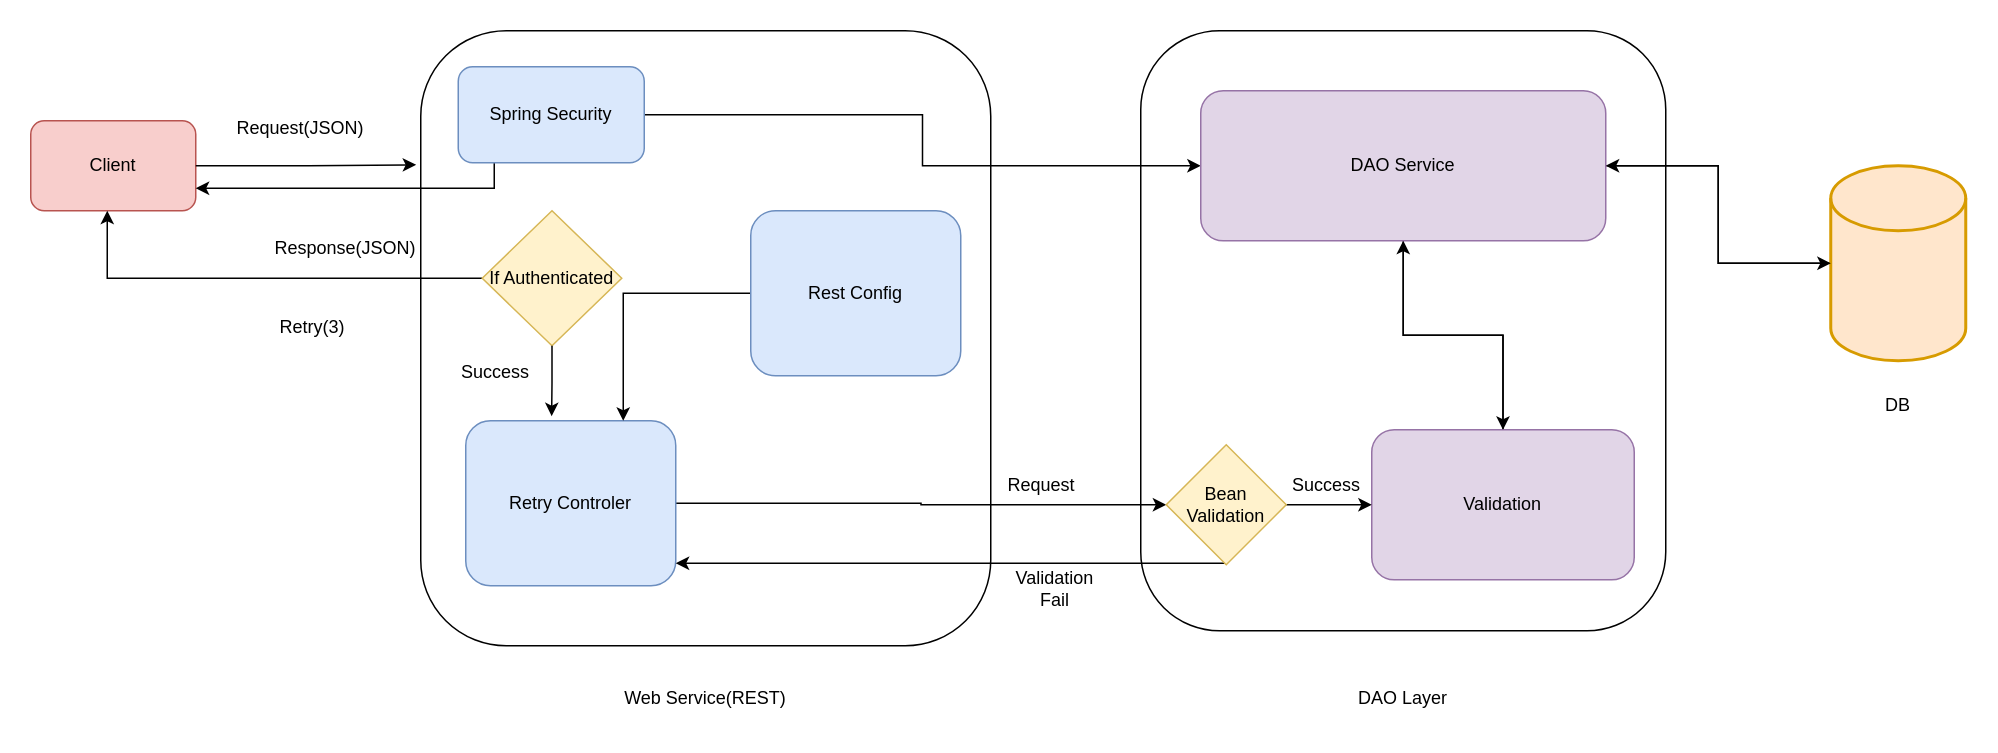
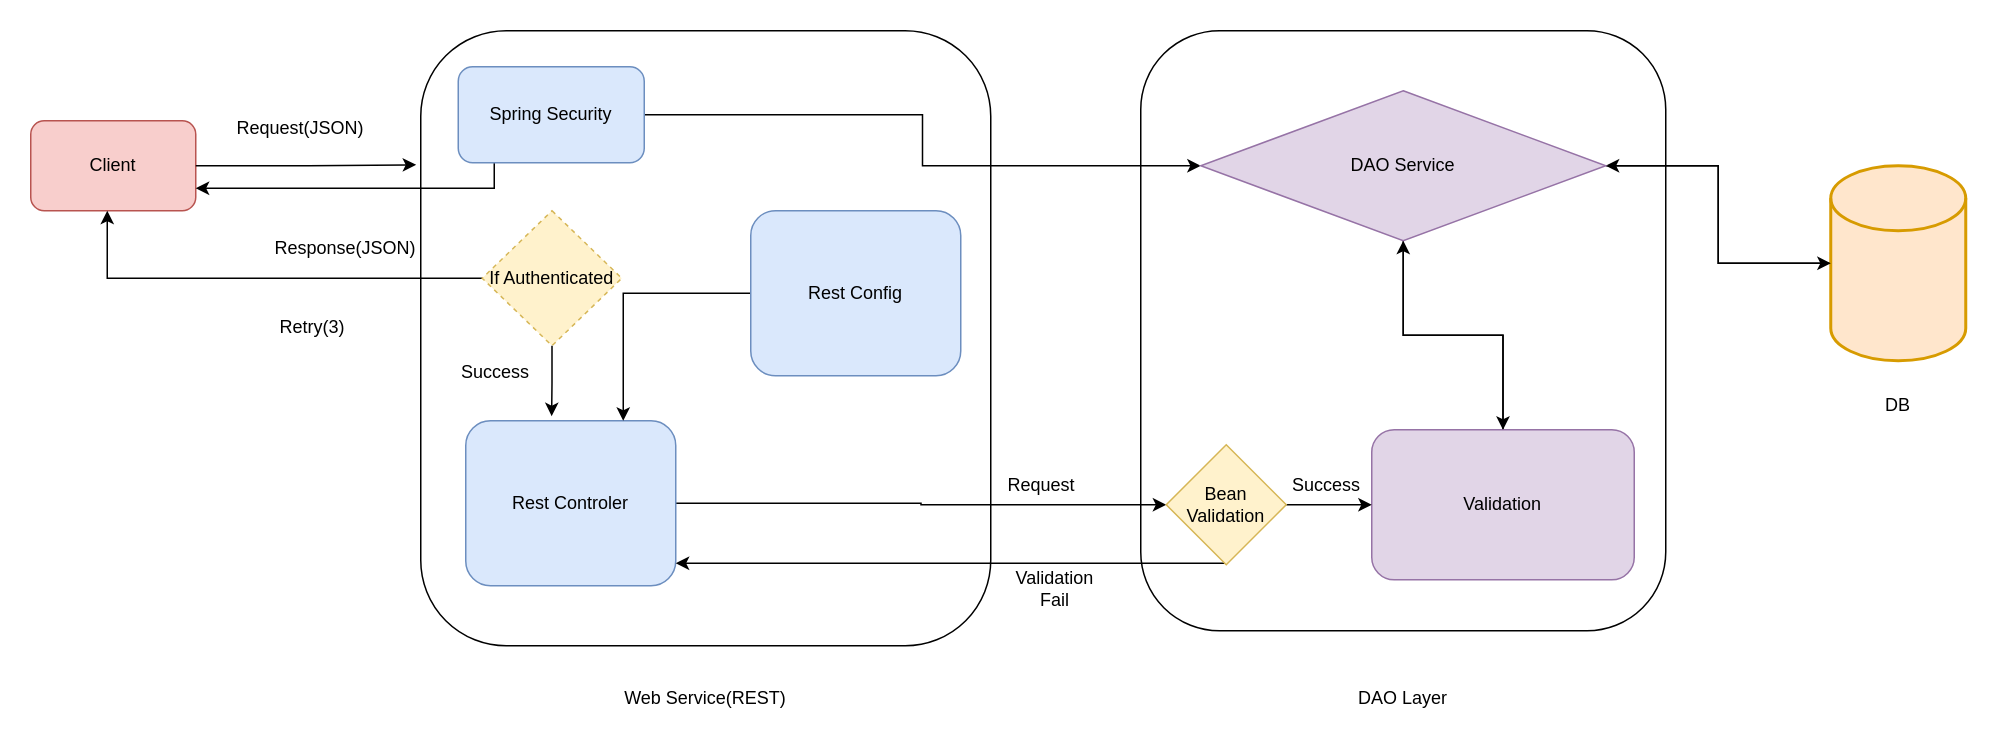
(1403, 166) -> (1403, 166)
(552, 278) -> (552, 278)
(571, 503) -> (571, 503)
